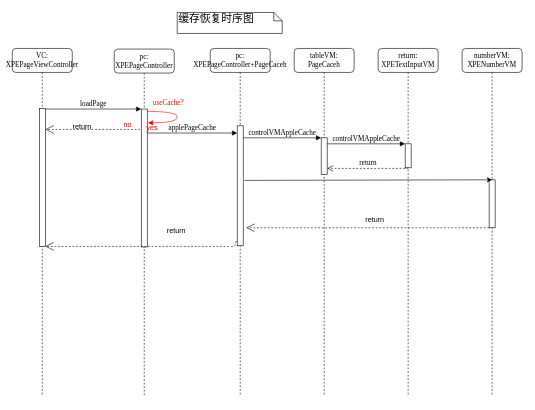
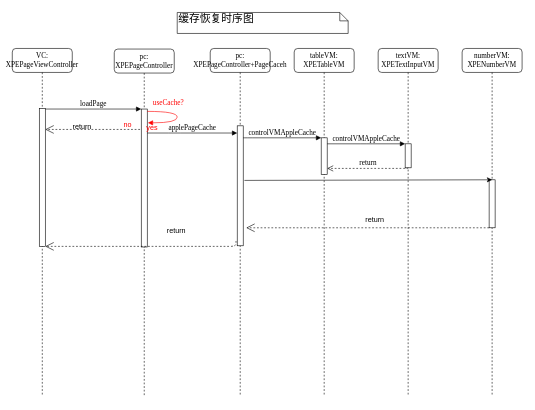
(230, 23) -> (263, 23)
(324, 60) -> (324, 60)
(408, 60) -> (408, 60)
